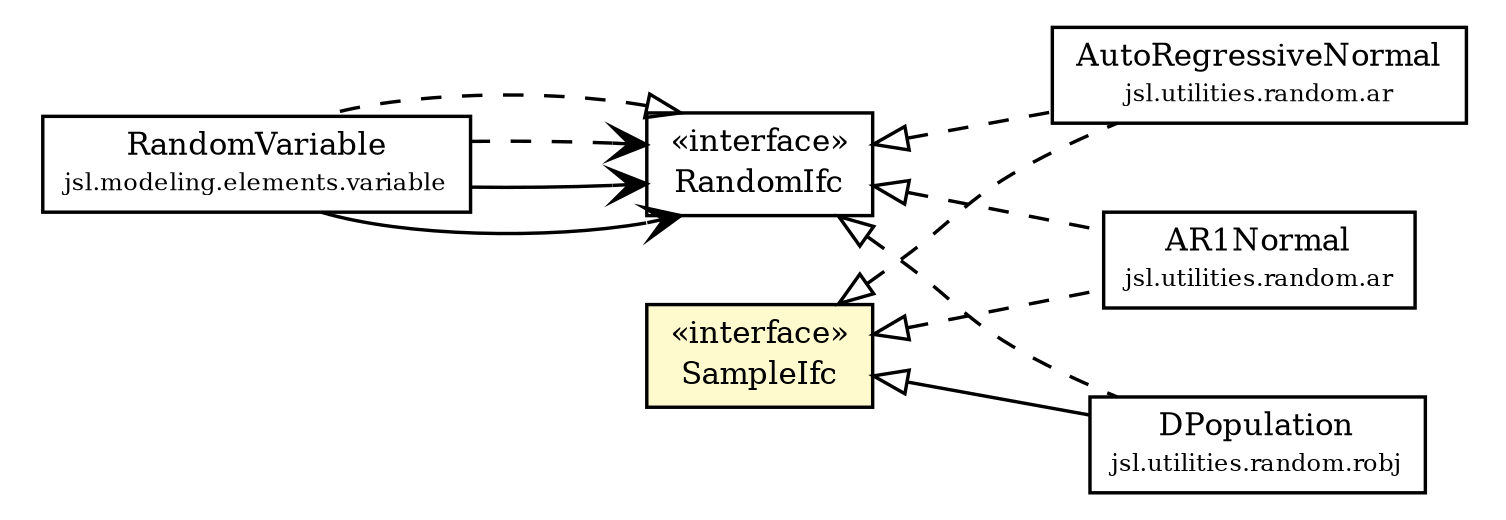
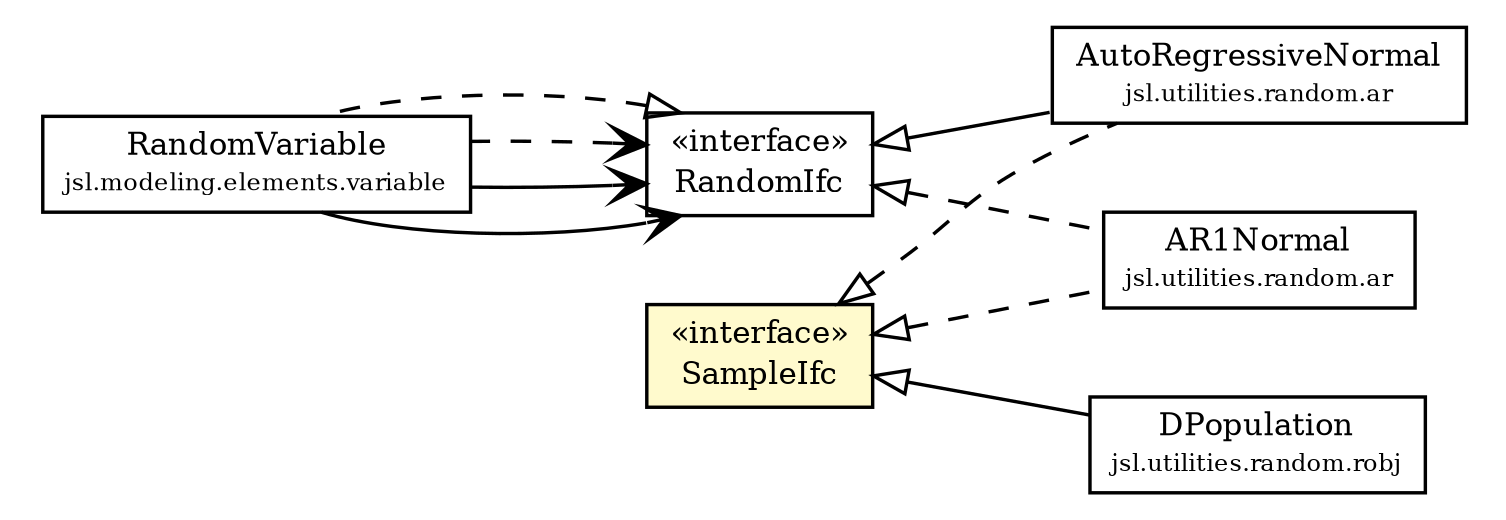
(979, 125) -> (979, 125)
(991, 333) -> none
